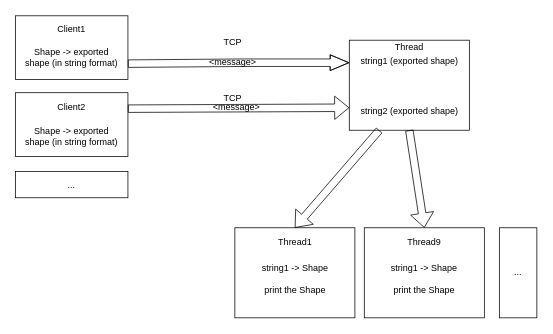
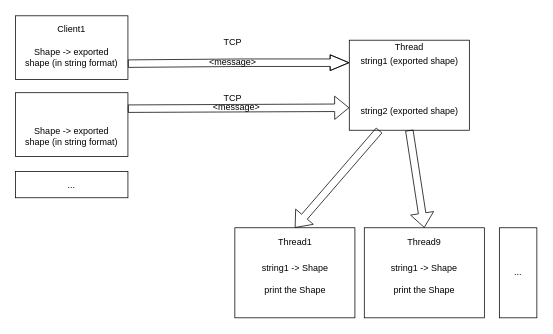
(72, 108) -> none
